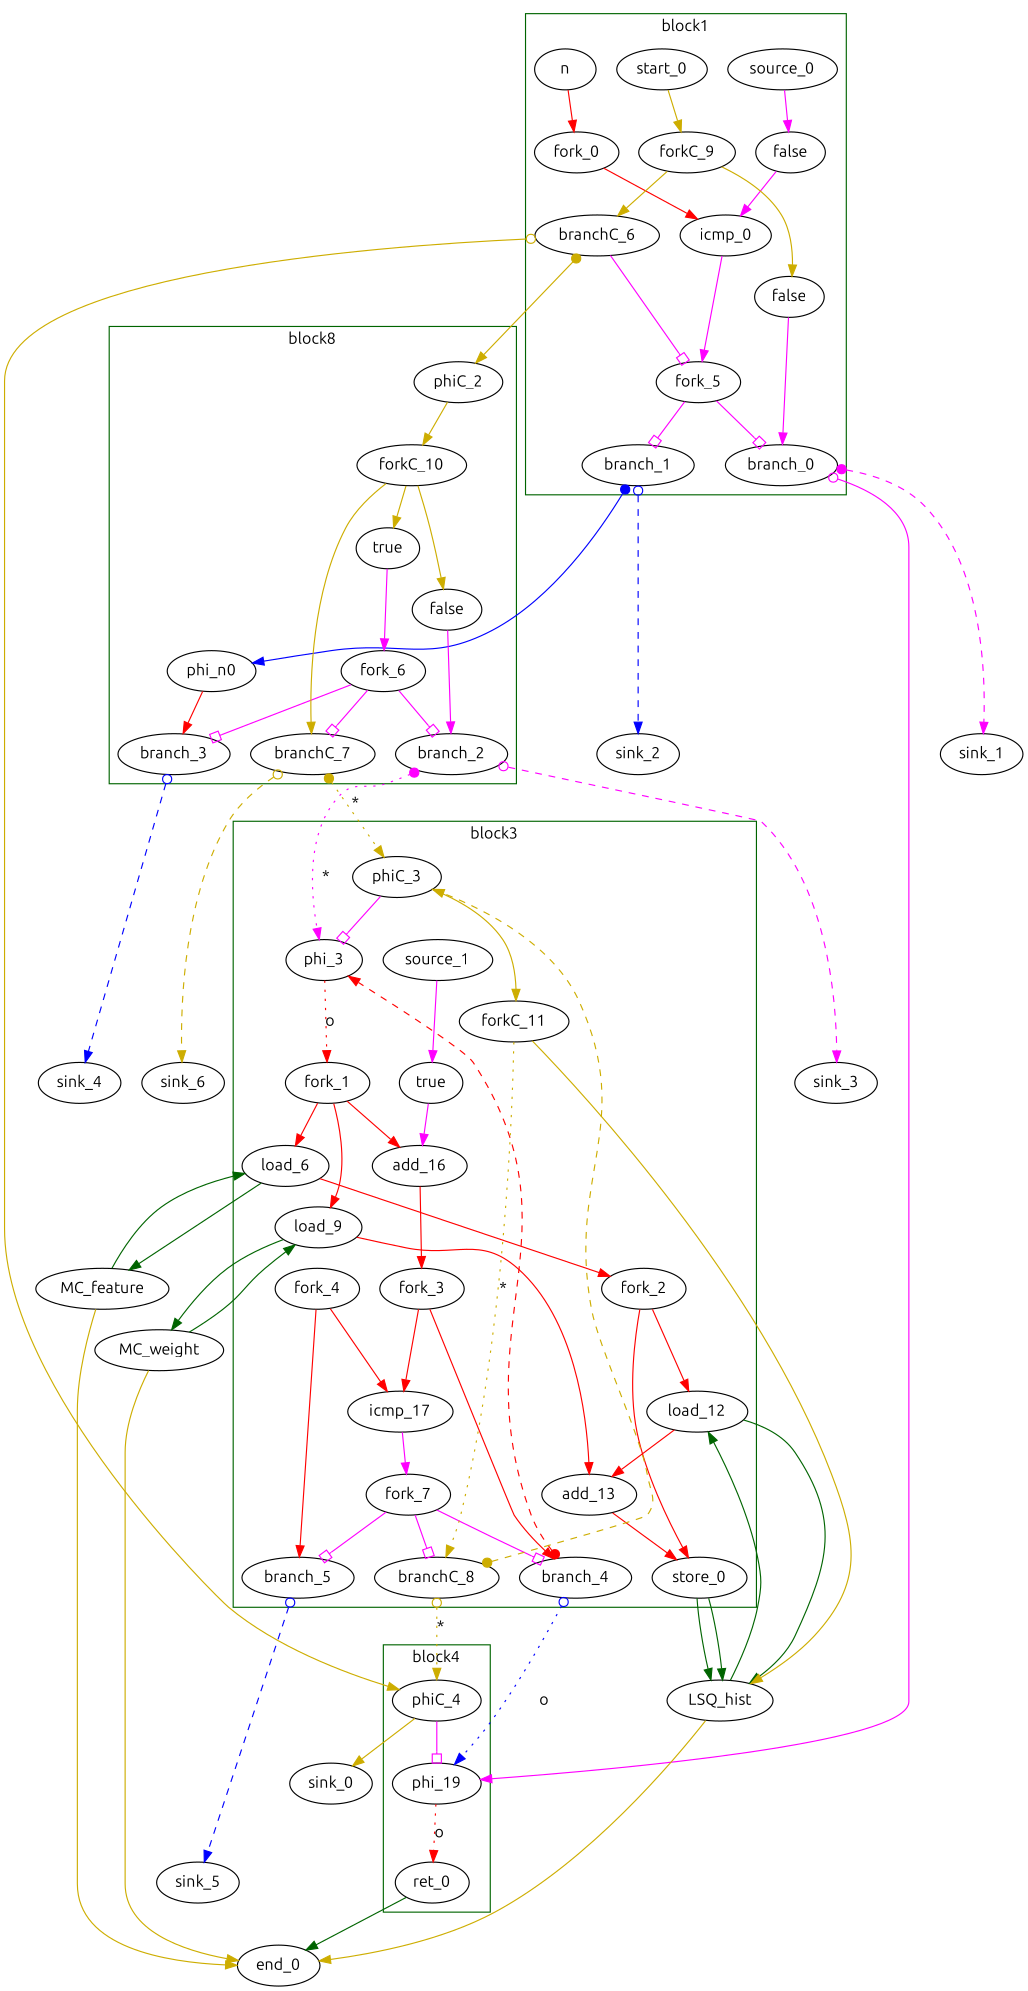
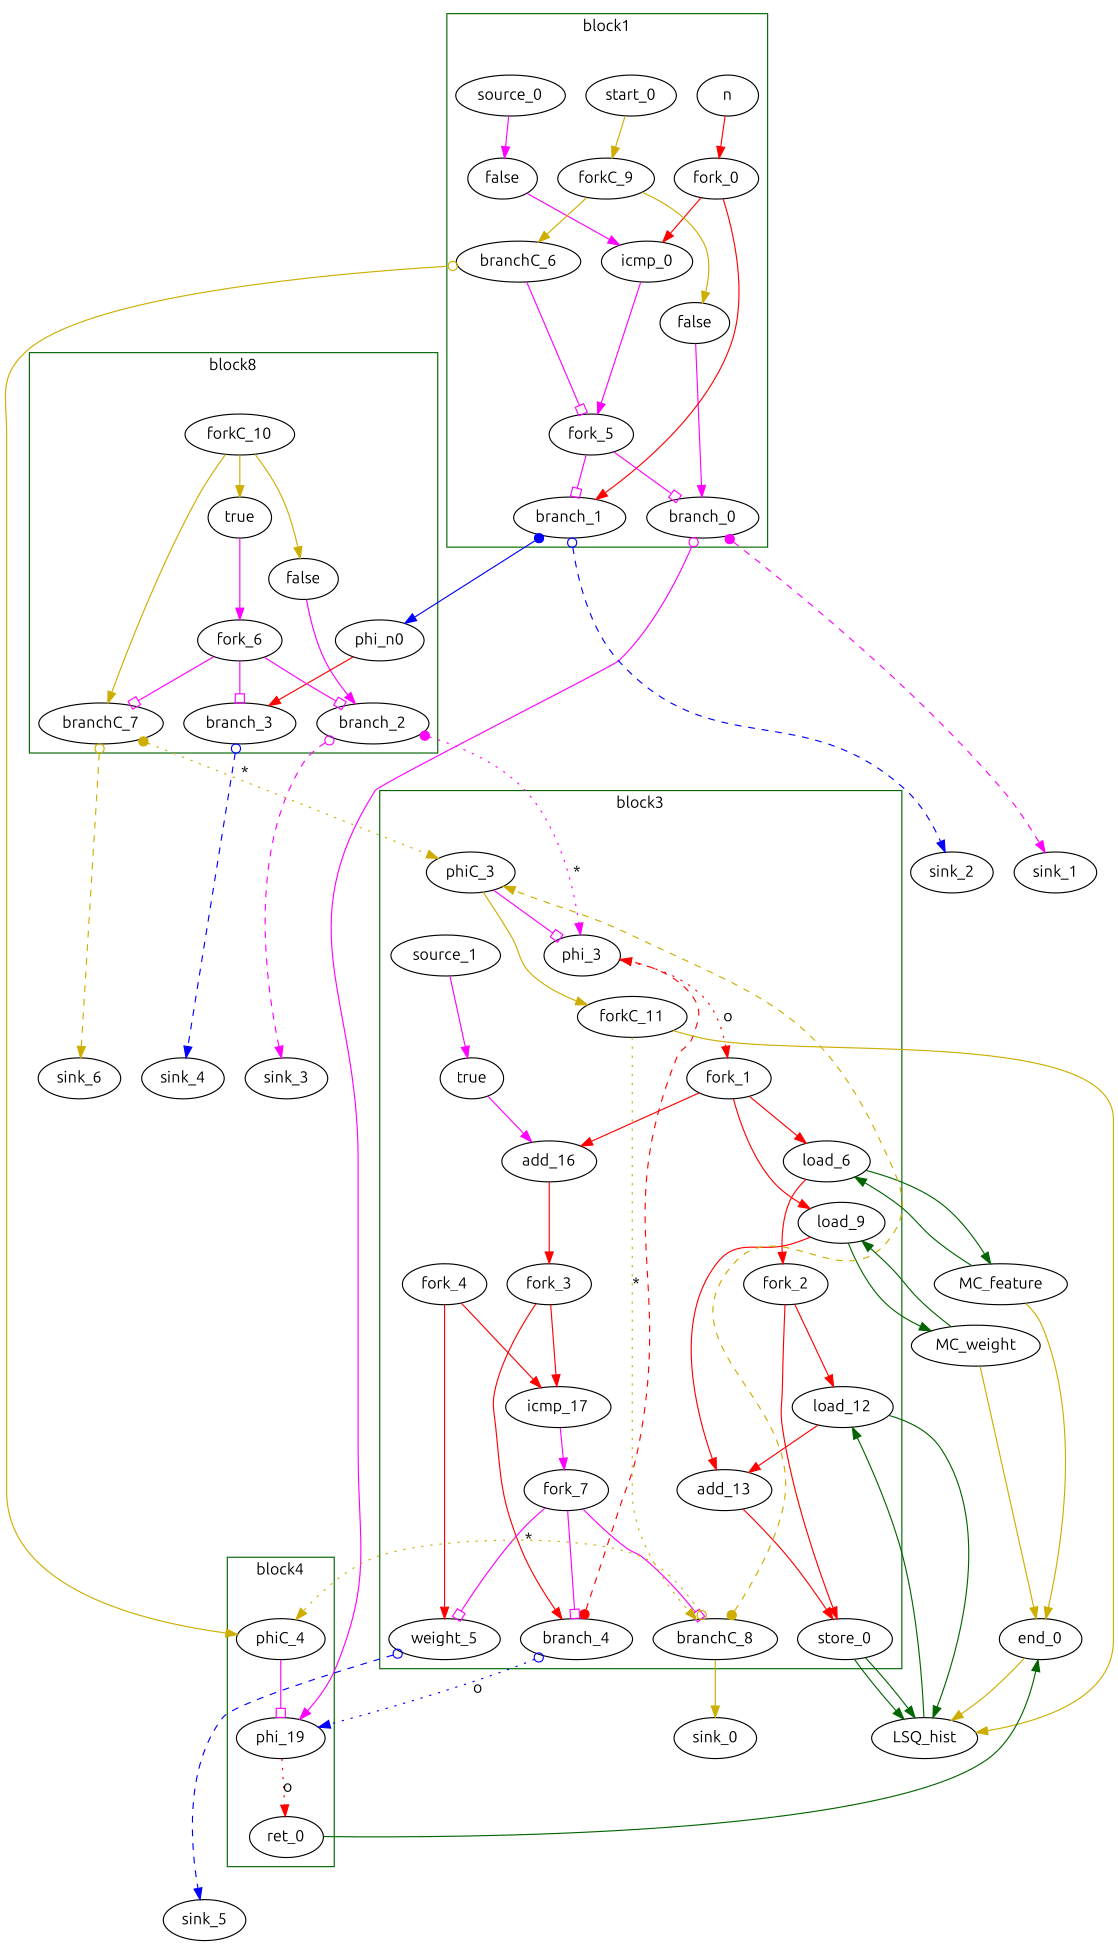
none -> (721, 367)
(458, 382) -> none
(298, 1578) -> (445, 1639)
(391, 1737) -> (715, 1683)
(543, 1881) -> (994, 1688)
